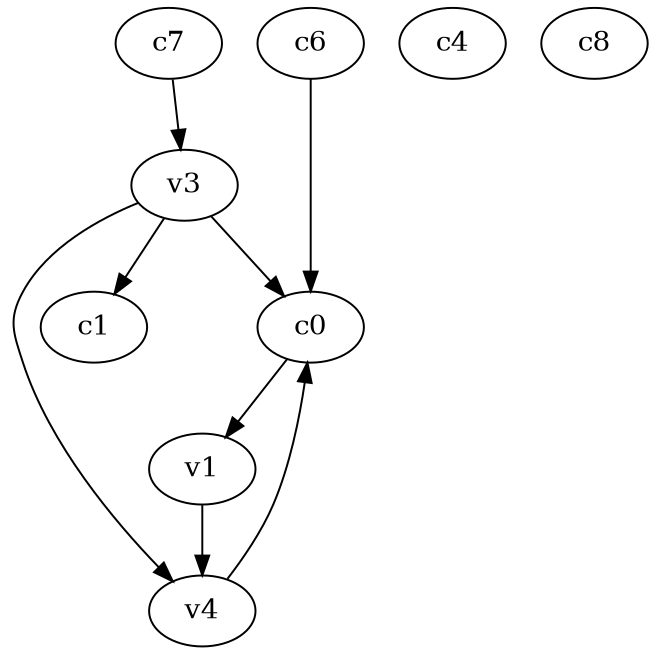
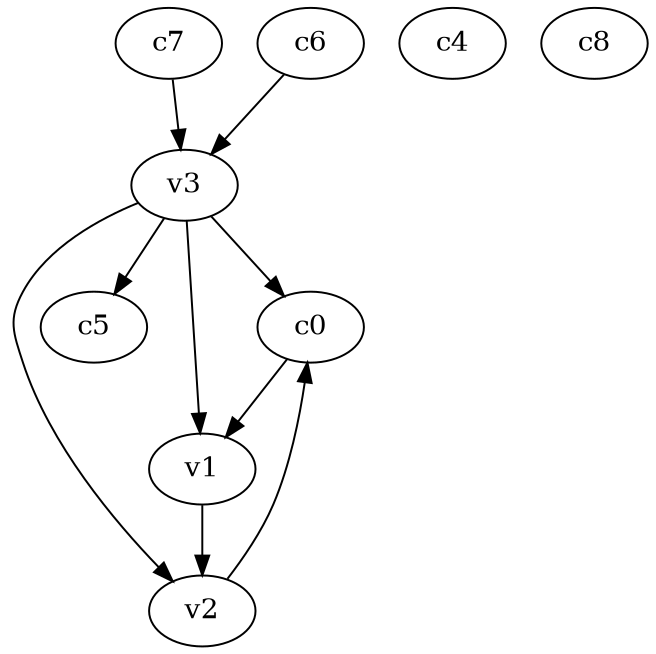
(311, 175) -> (254, 107)
none -> (193, 317)
(94, 327) -> (94, 327)
(202, 611) -> (202, 611)
